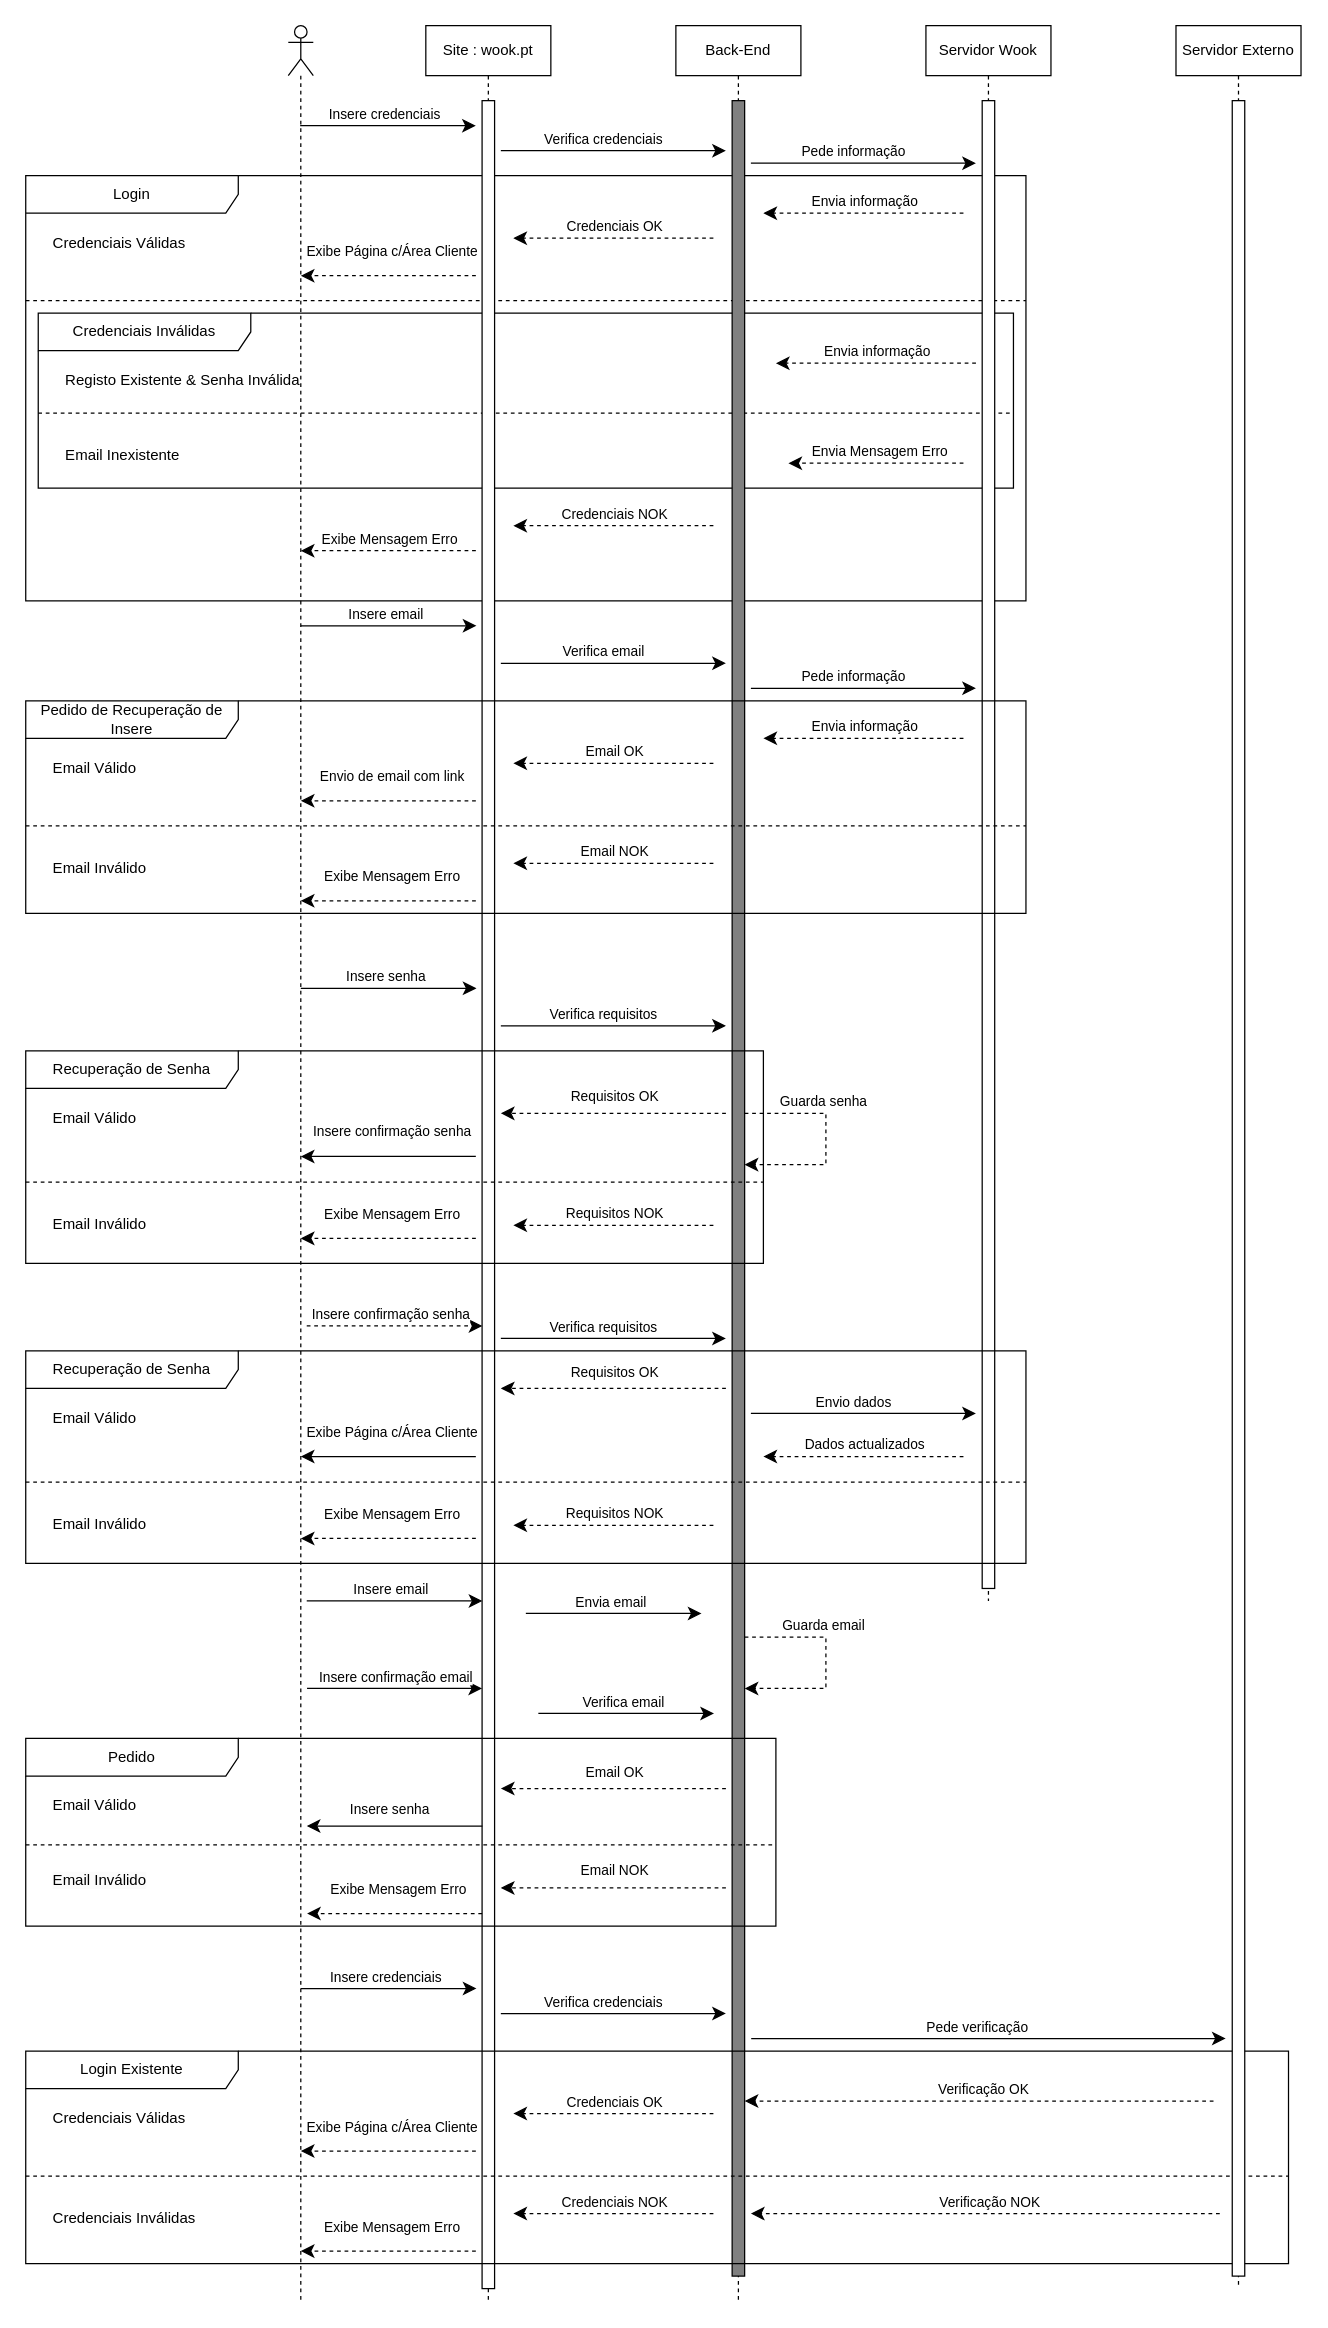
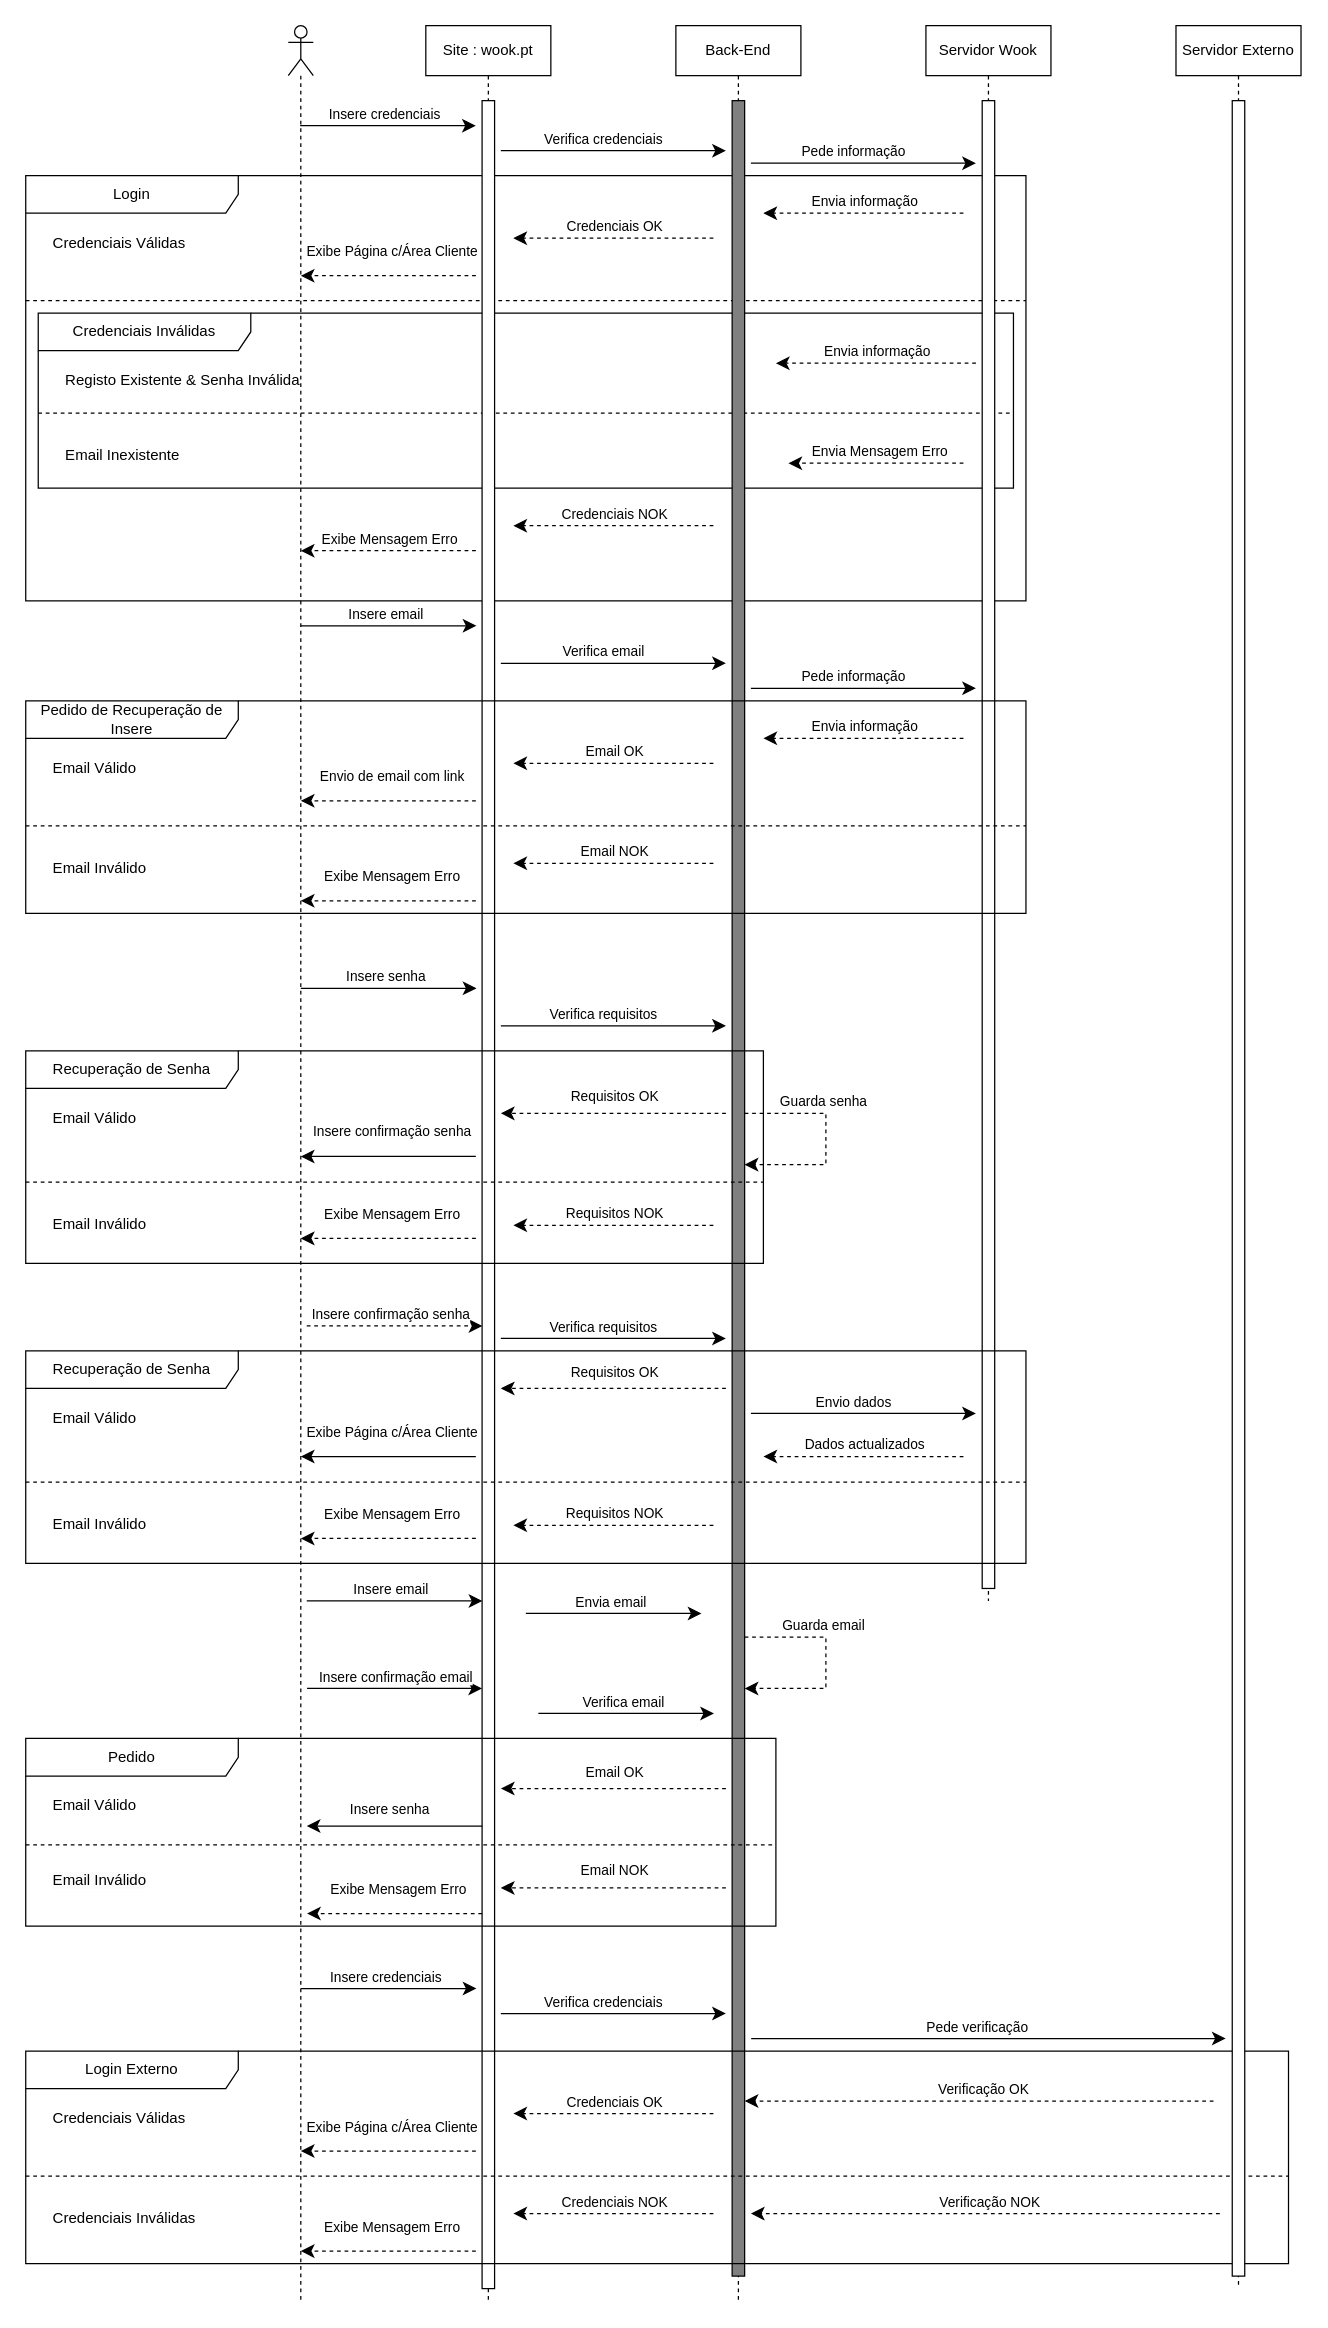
(132, 2069) -> (132, 2069)
